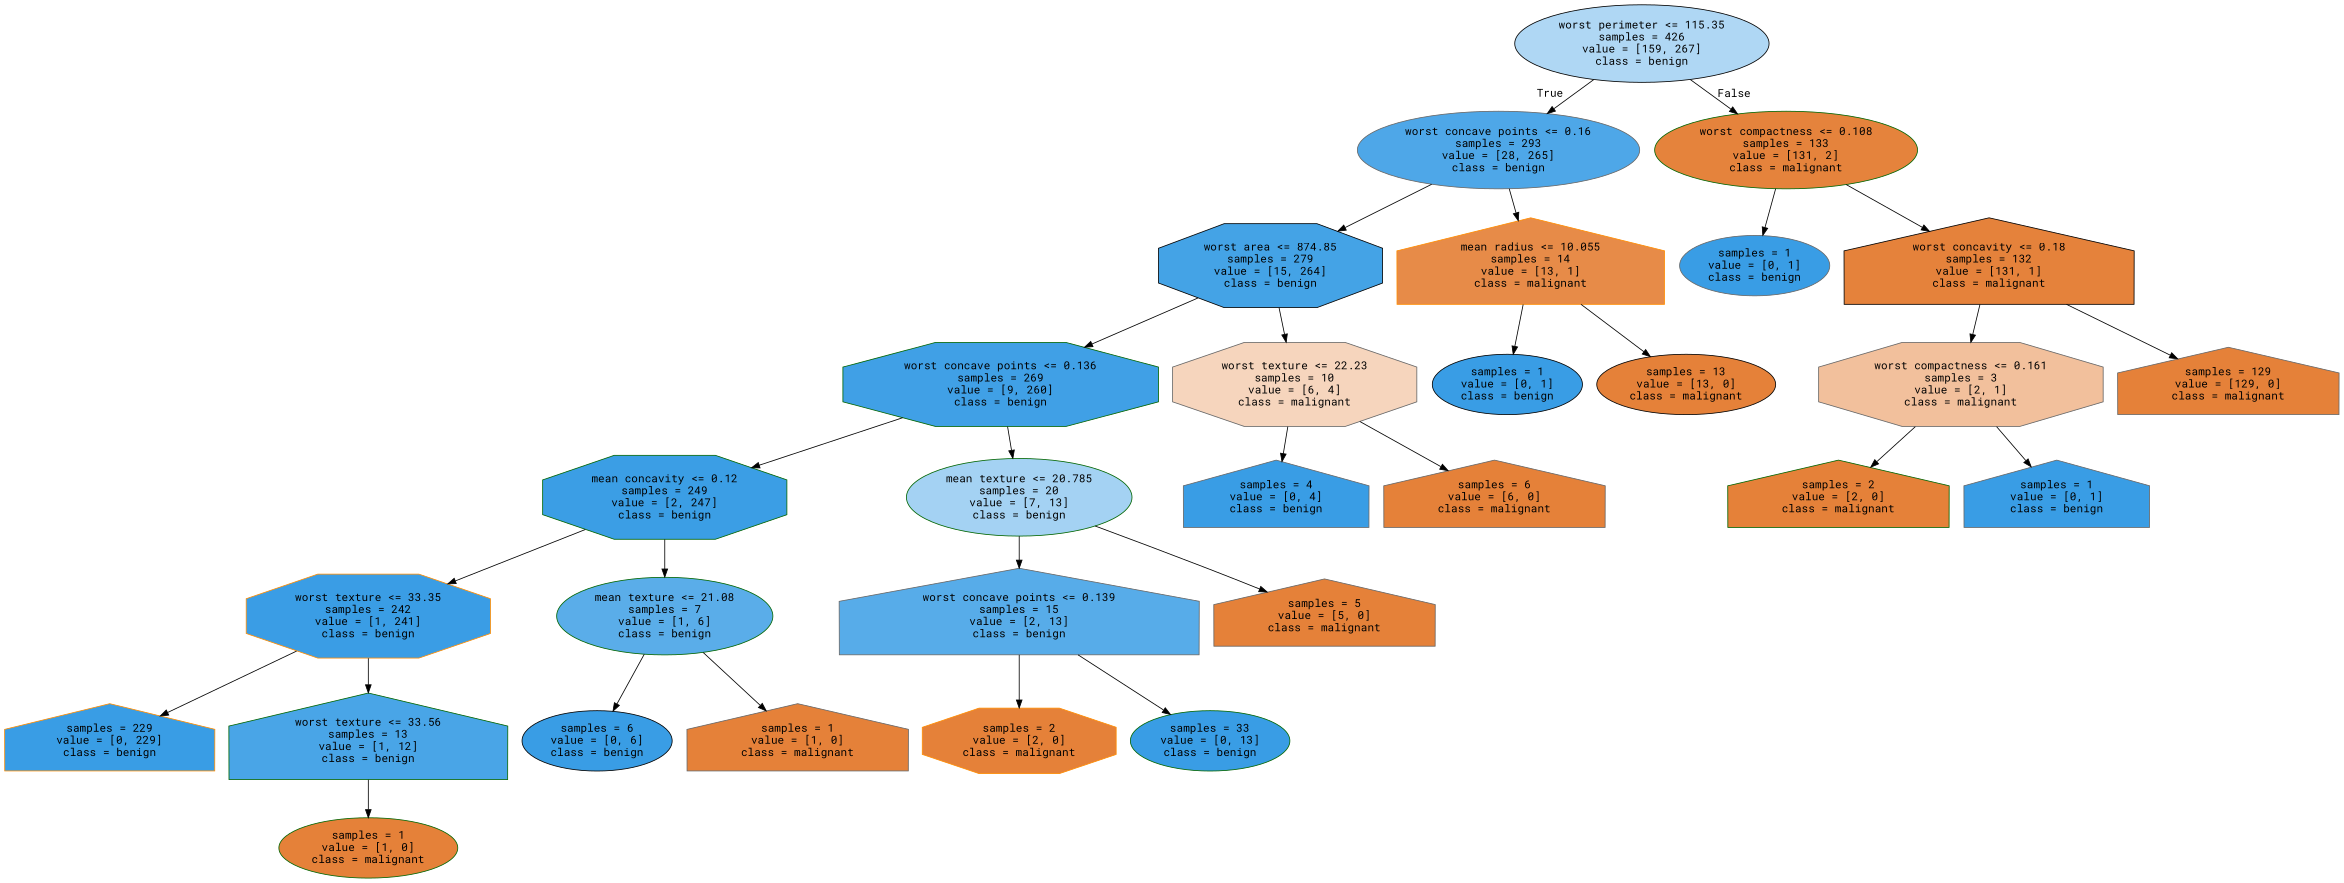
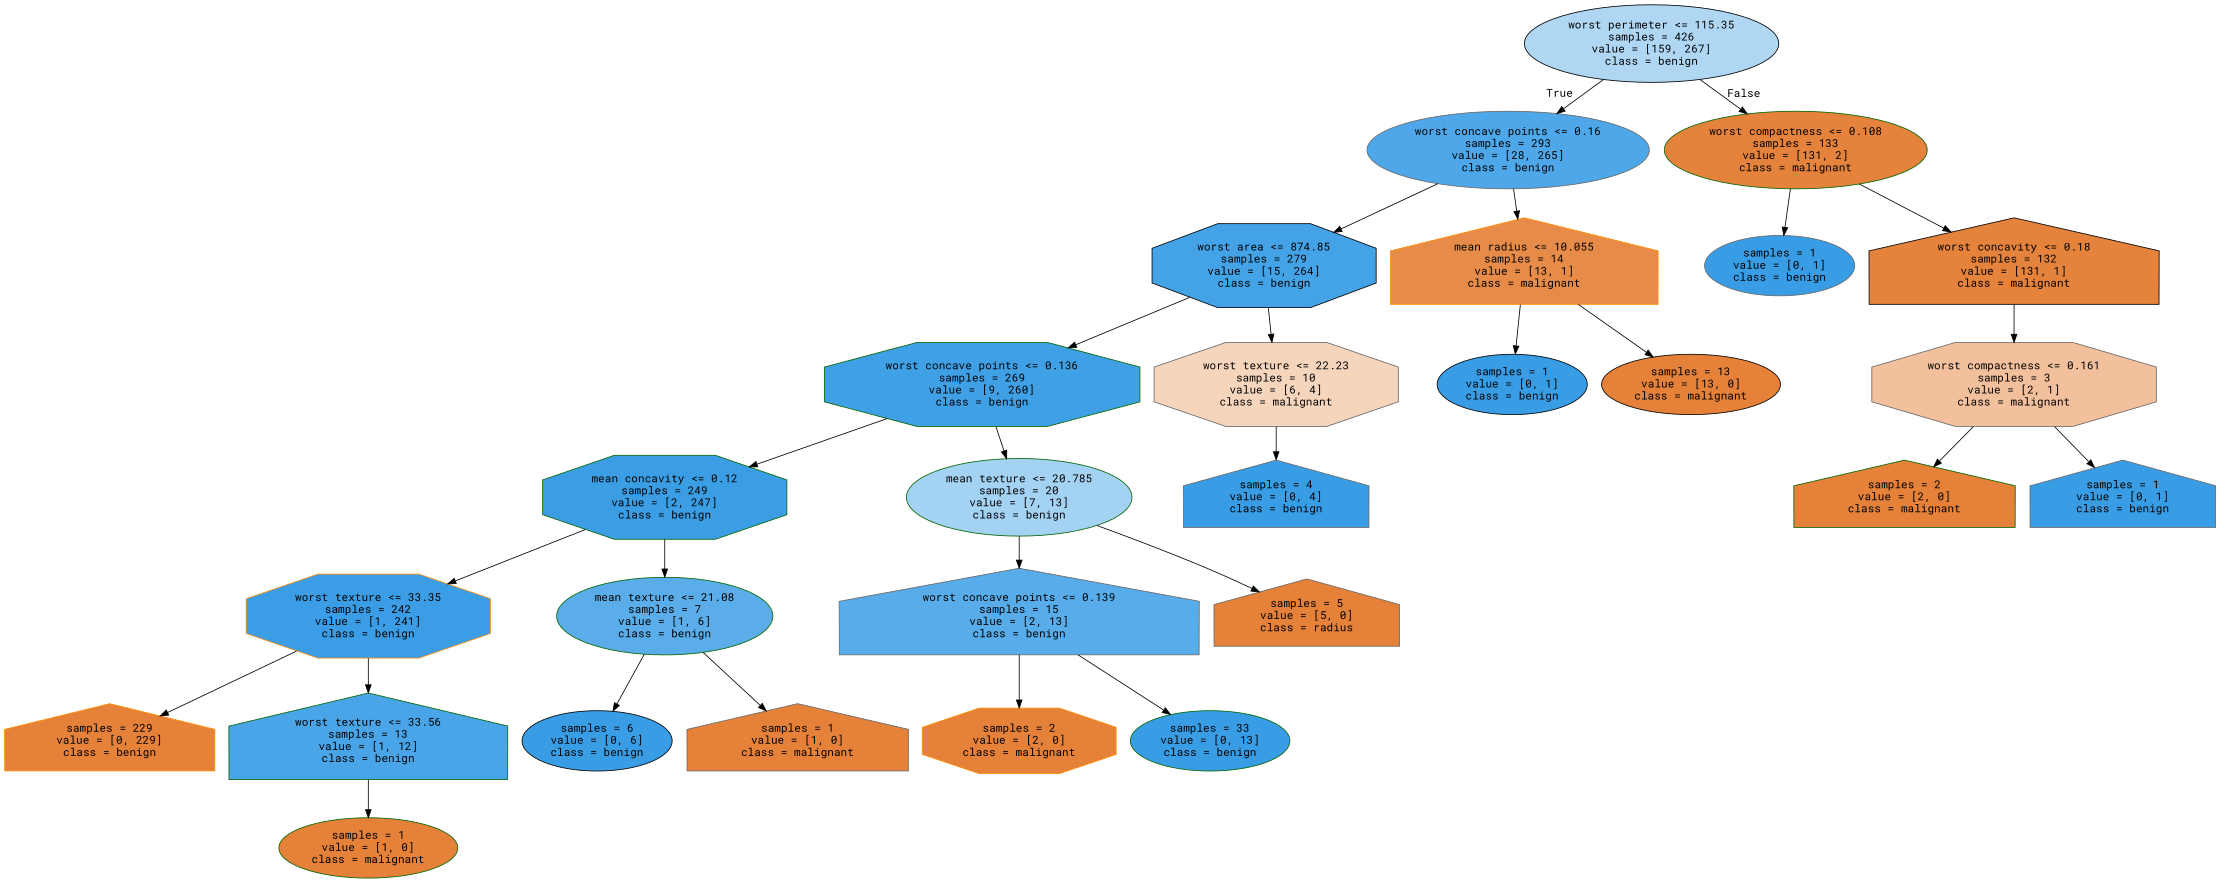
(2228, 384) -> none
(1494, 497) -> none
(1324, 616) -> (1307, 616)
(110, 741) -> (110, 741)
